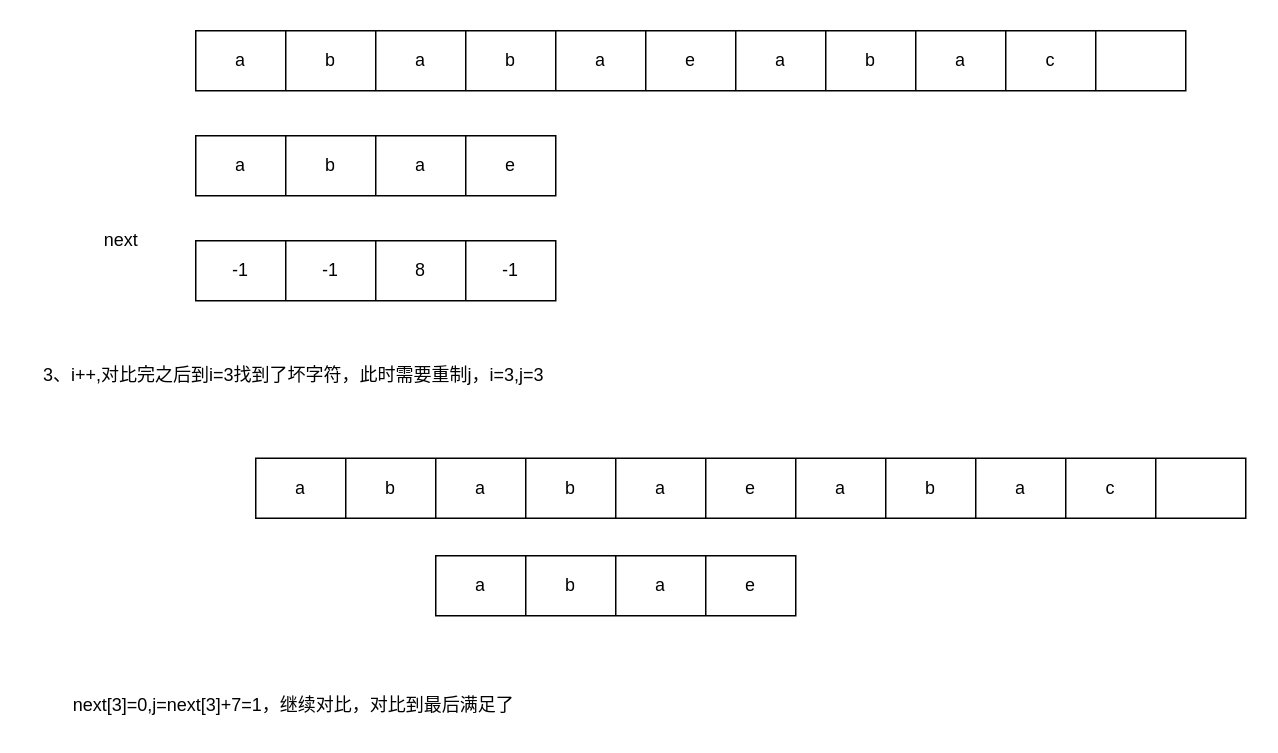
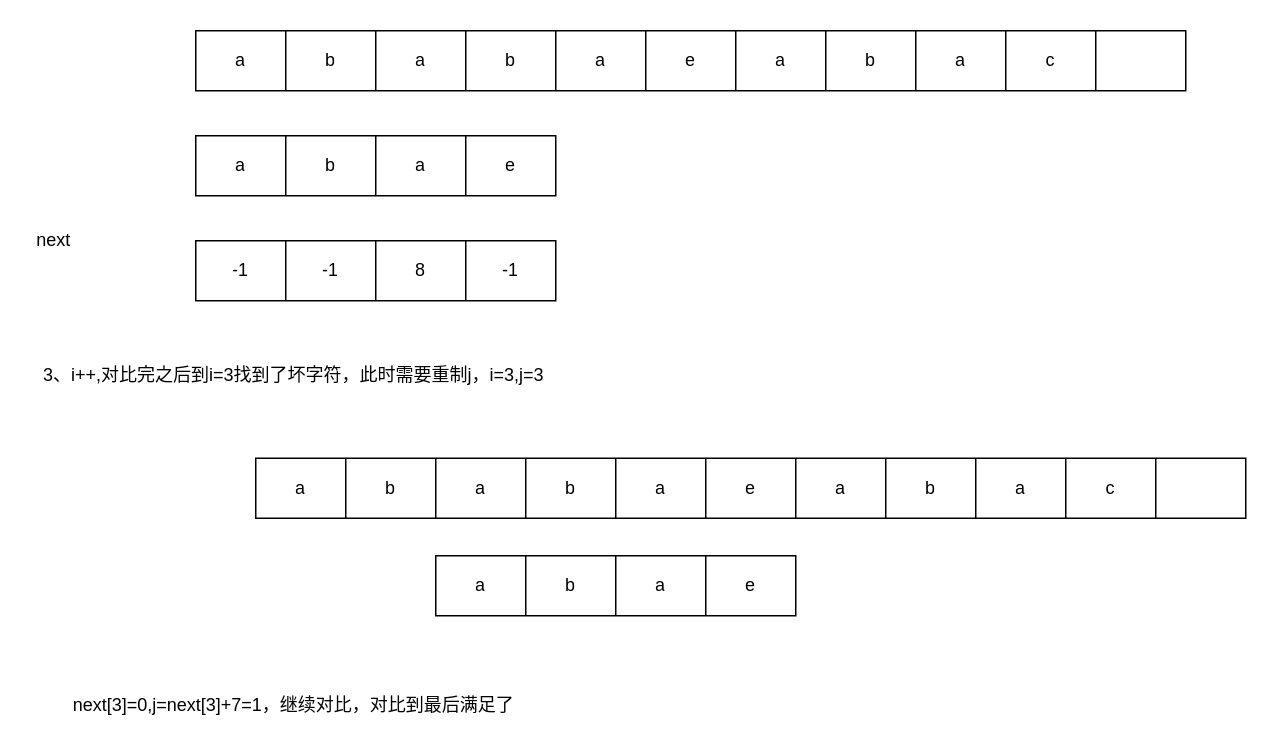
(121, 241) -> (53, 241)
